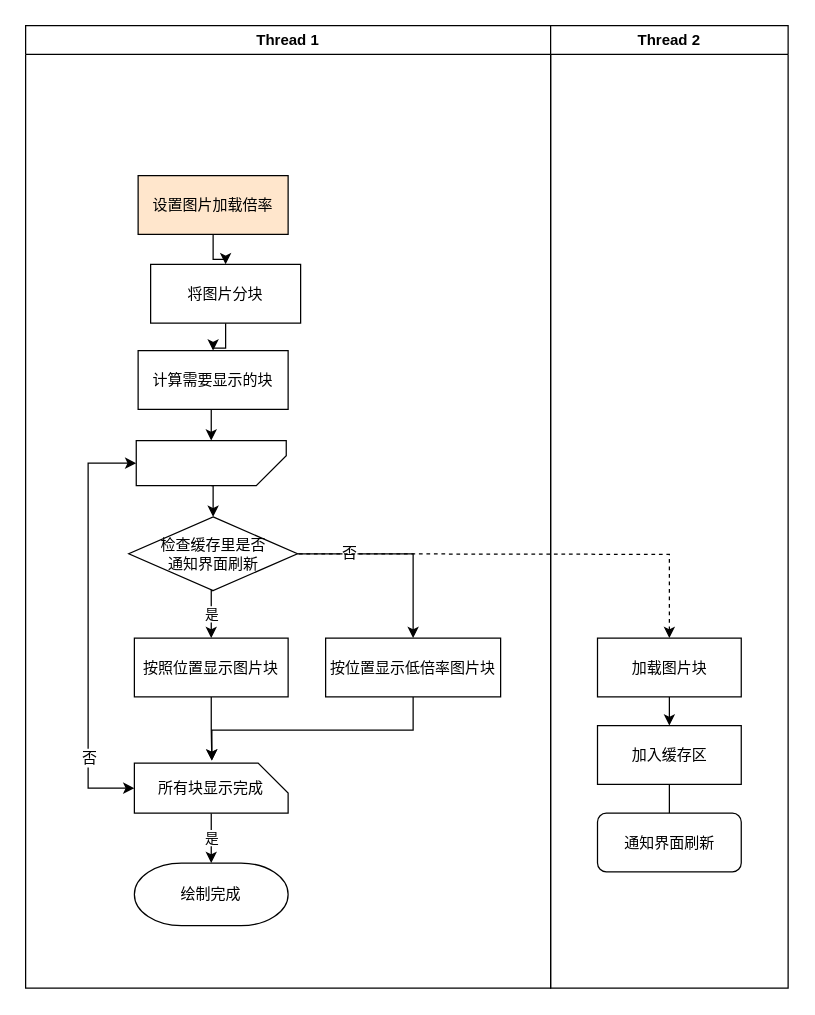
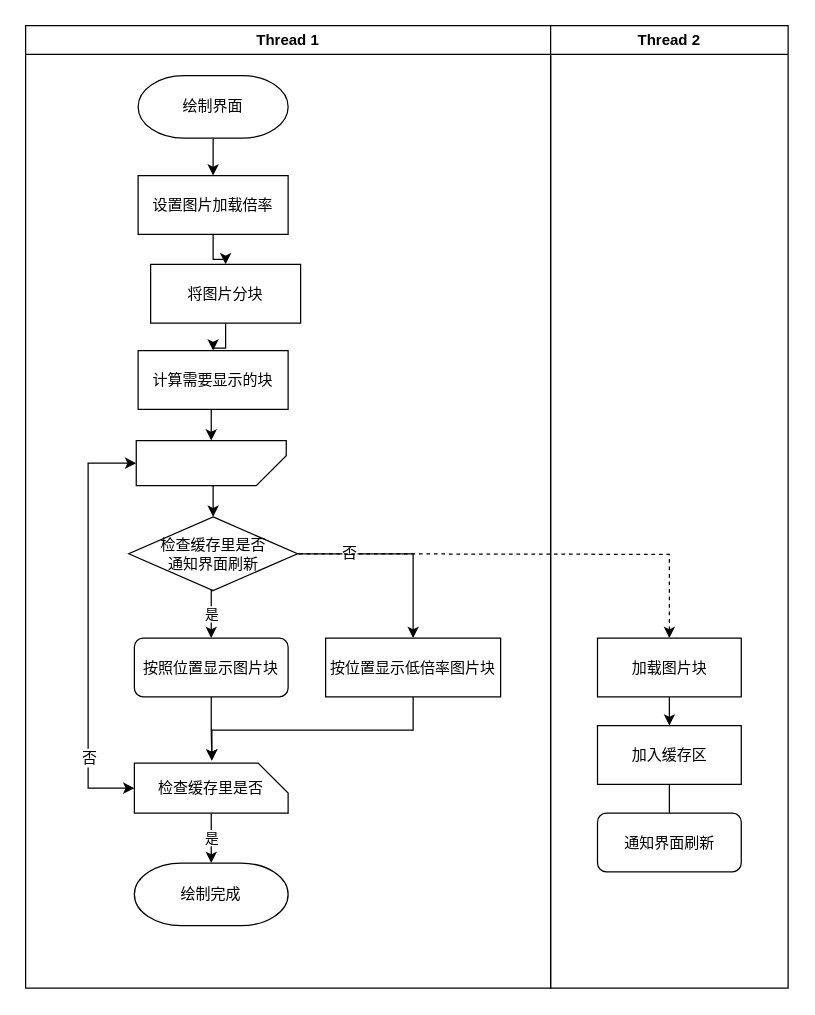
none -> (213, 107)
none -> (213, 152)
(213, 205) -> (213, 205)
(211, 668) -> (211, 668)
(211, 788) -> (211, 788)
